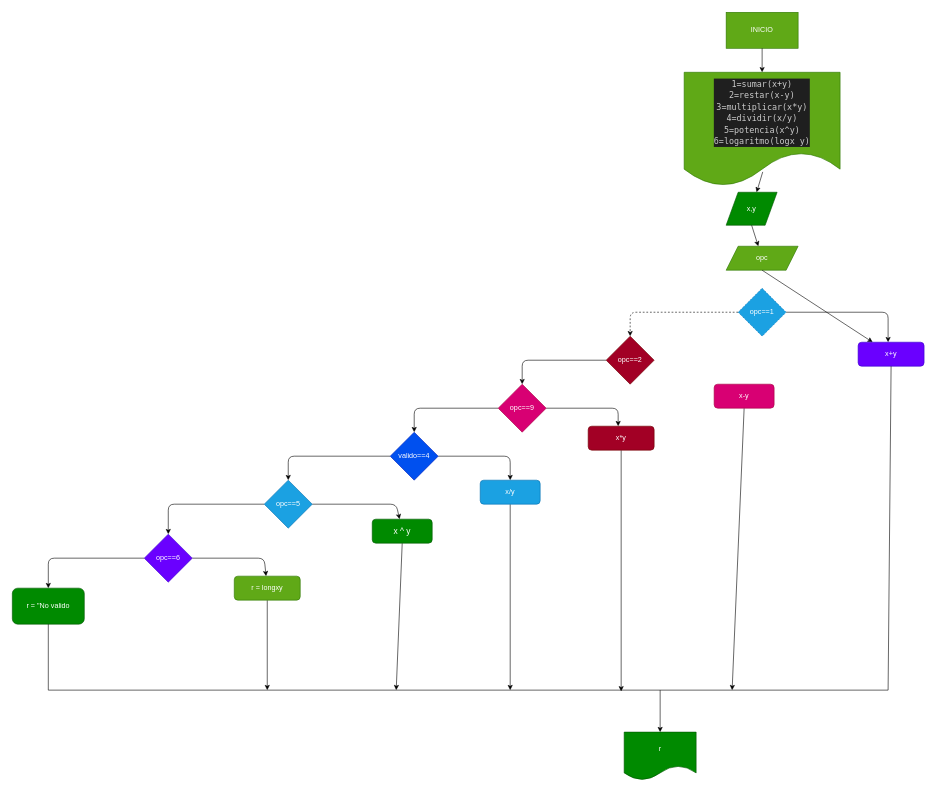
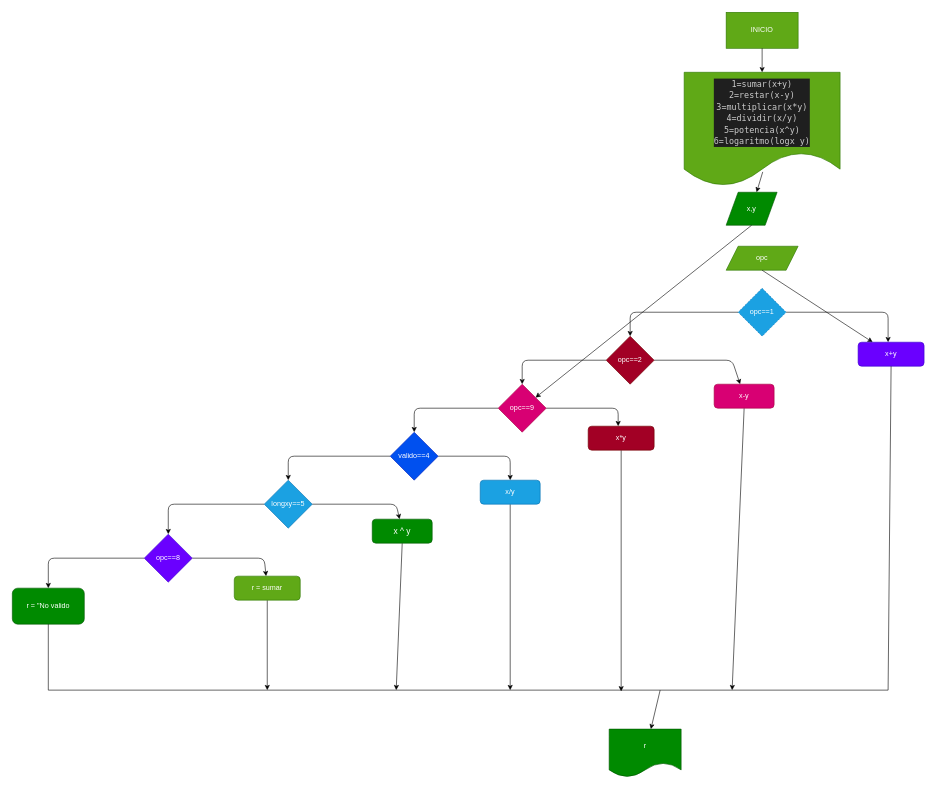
(755, 234) -> (645, 310)
(675, 312) -> (675, 312)
none -> (735, 368)
(288, 504) -> (288, 504)
(168, 558) -> (168, 558)
(267, 588) -> (267, 588)
(660, 756) -> (645, 753)
